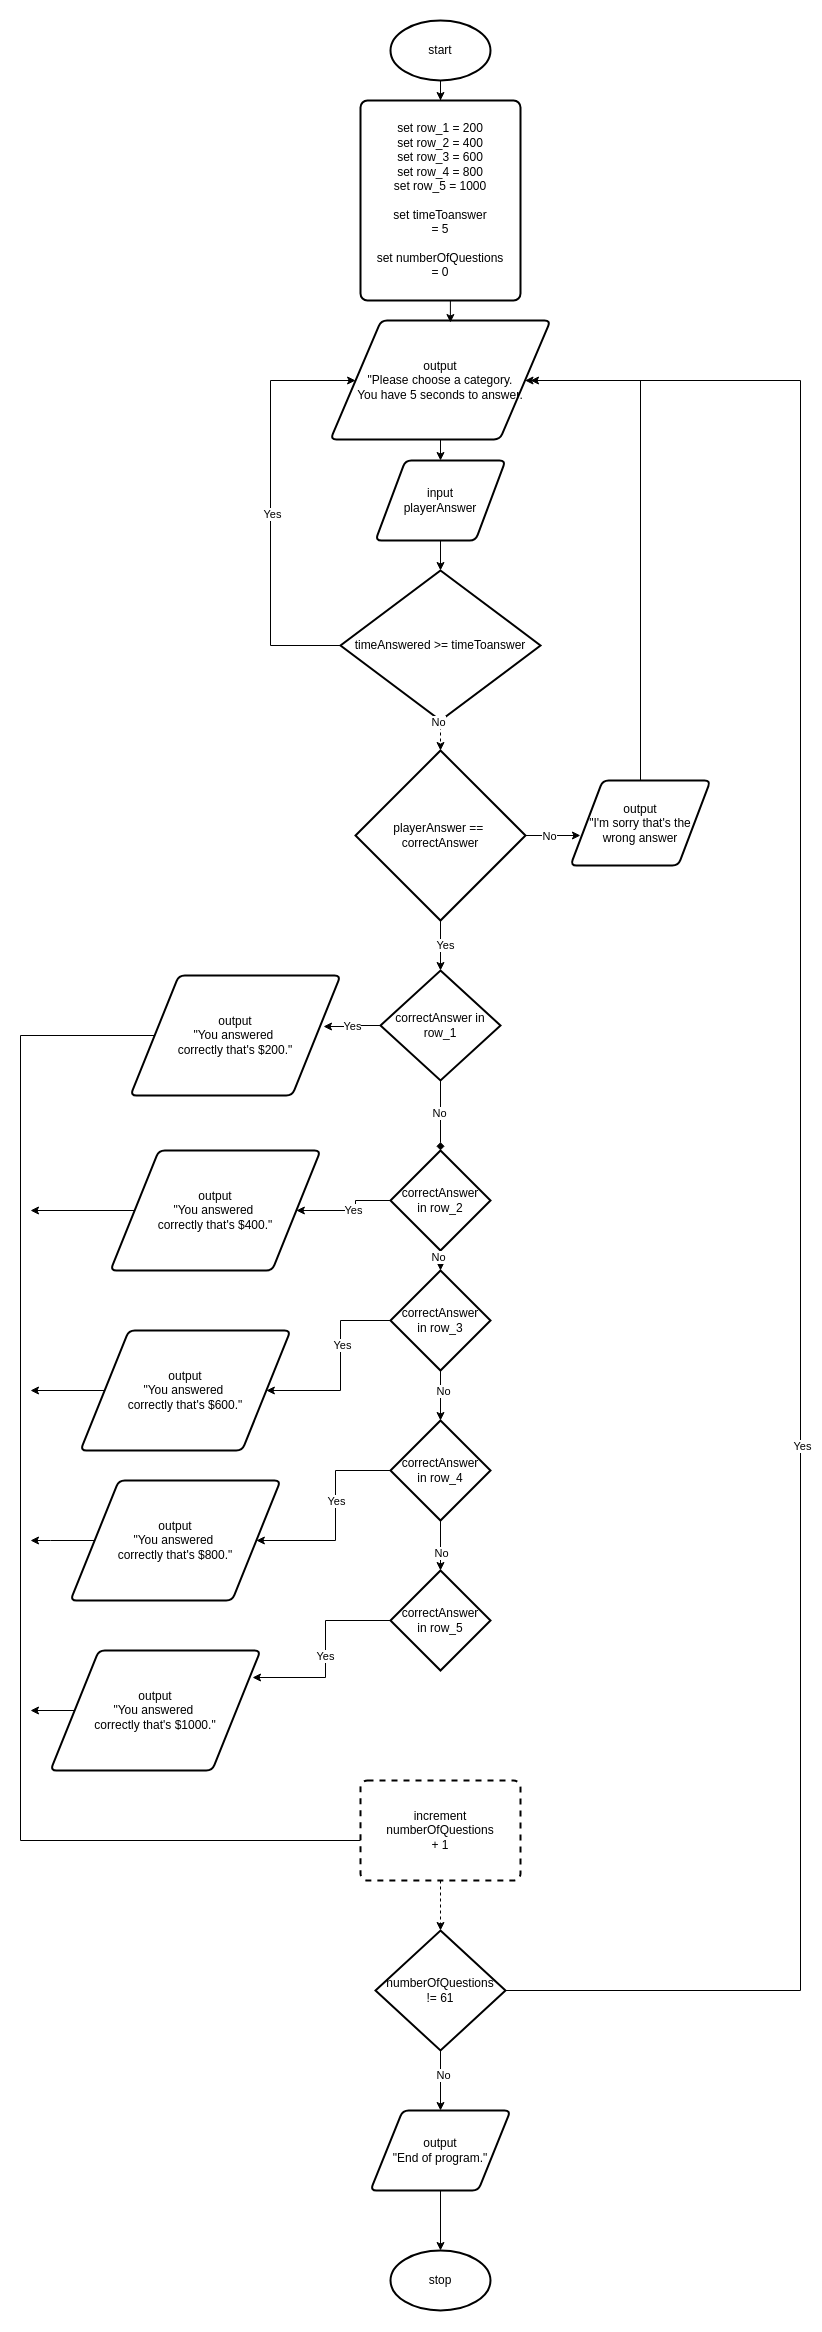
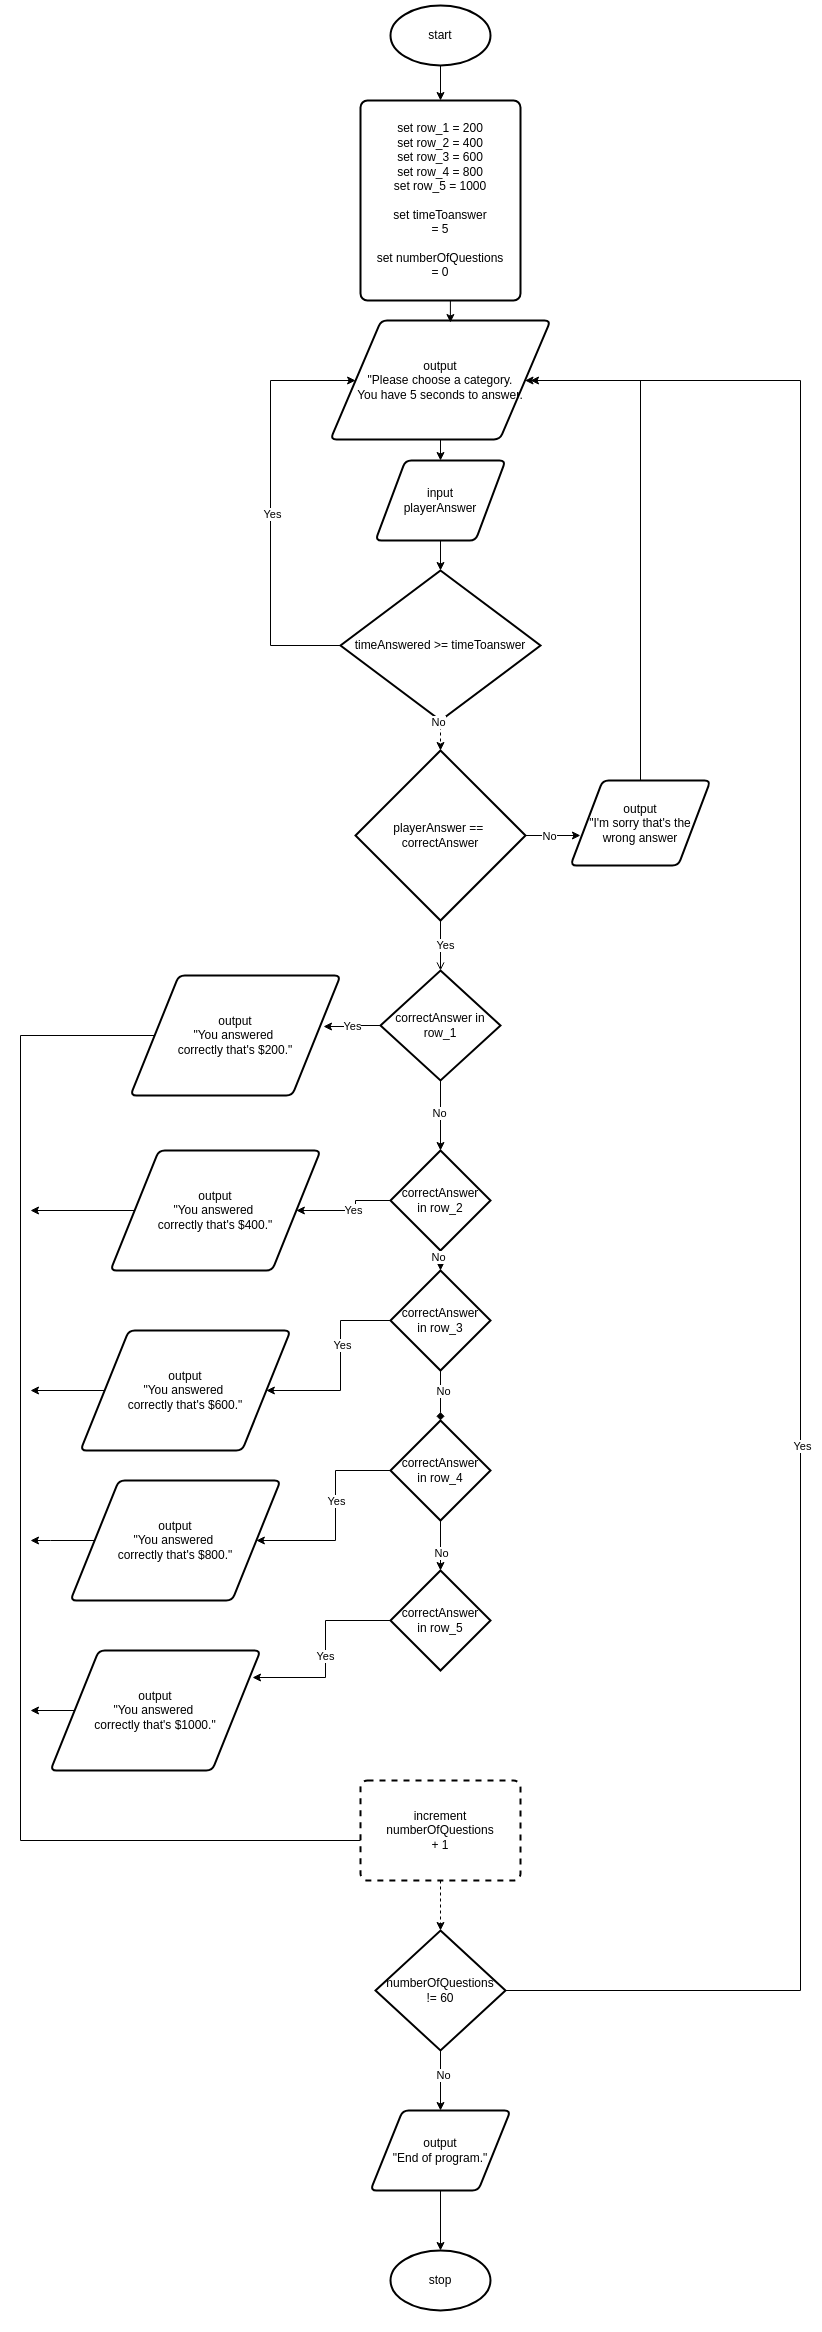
(441, 51) -> (441, 36)
(441, 962) -> (441, 964)
(441, 1142) -> (441, 1142)
(441, 1412) -> (441, 1412)
(441, 1991) -> (441, 1991)
